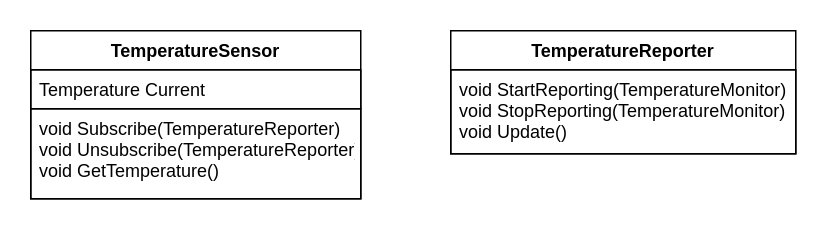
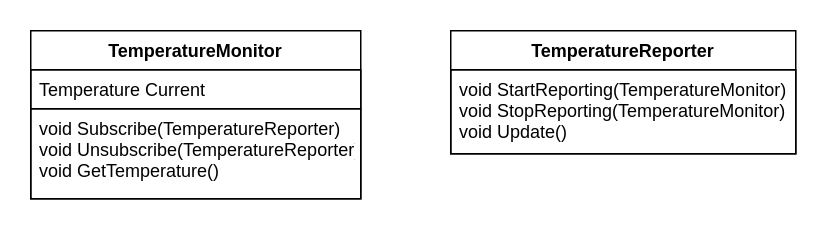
(195, 51) -> (195, 51)
